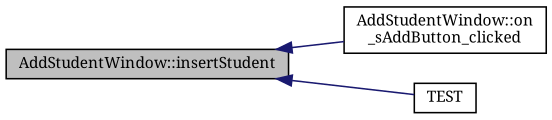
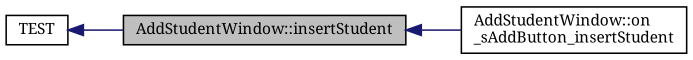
(445, 30) -> (574, 30)
(353, 88) -> (103, 30)
